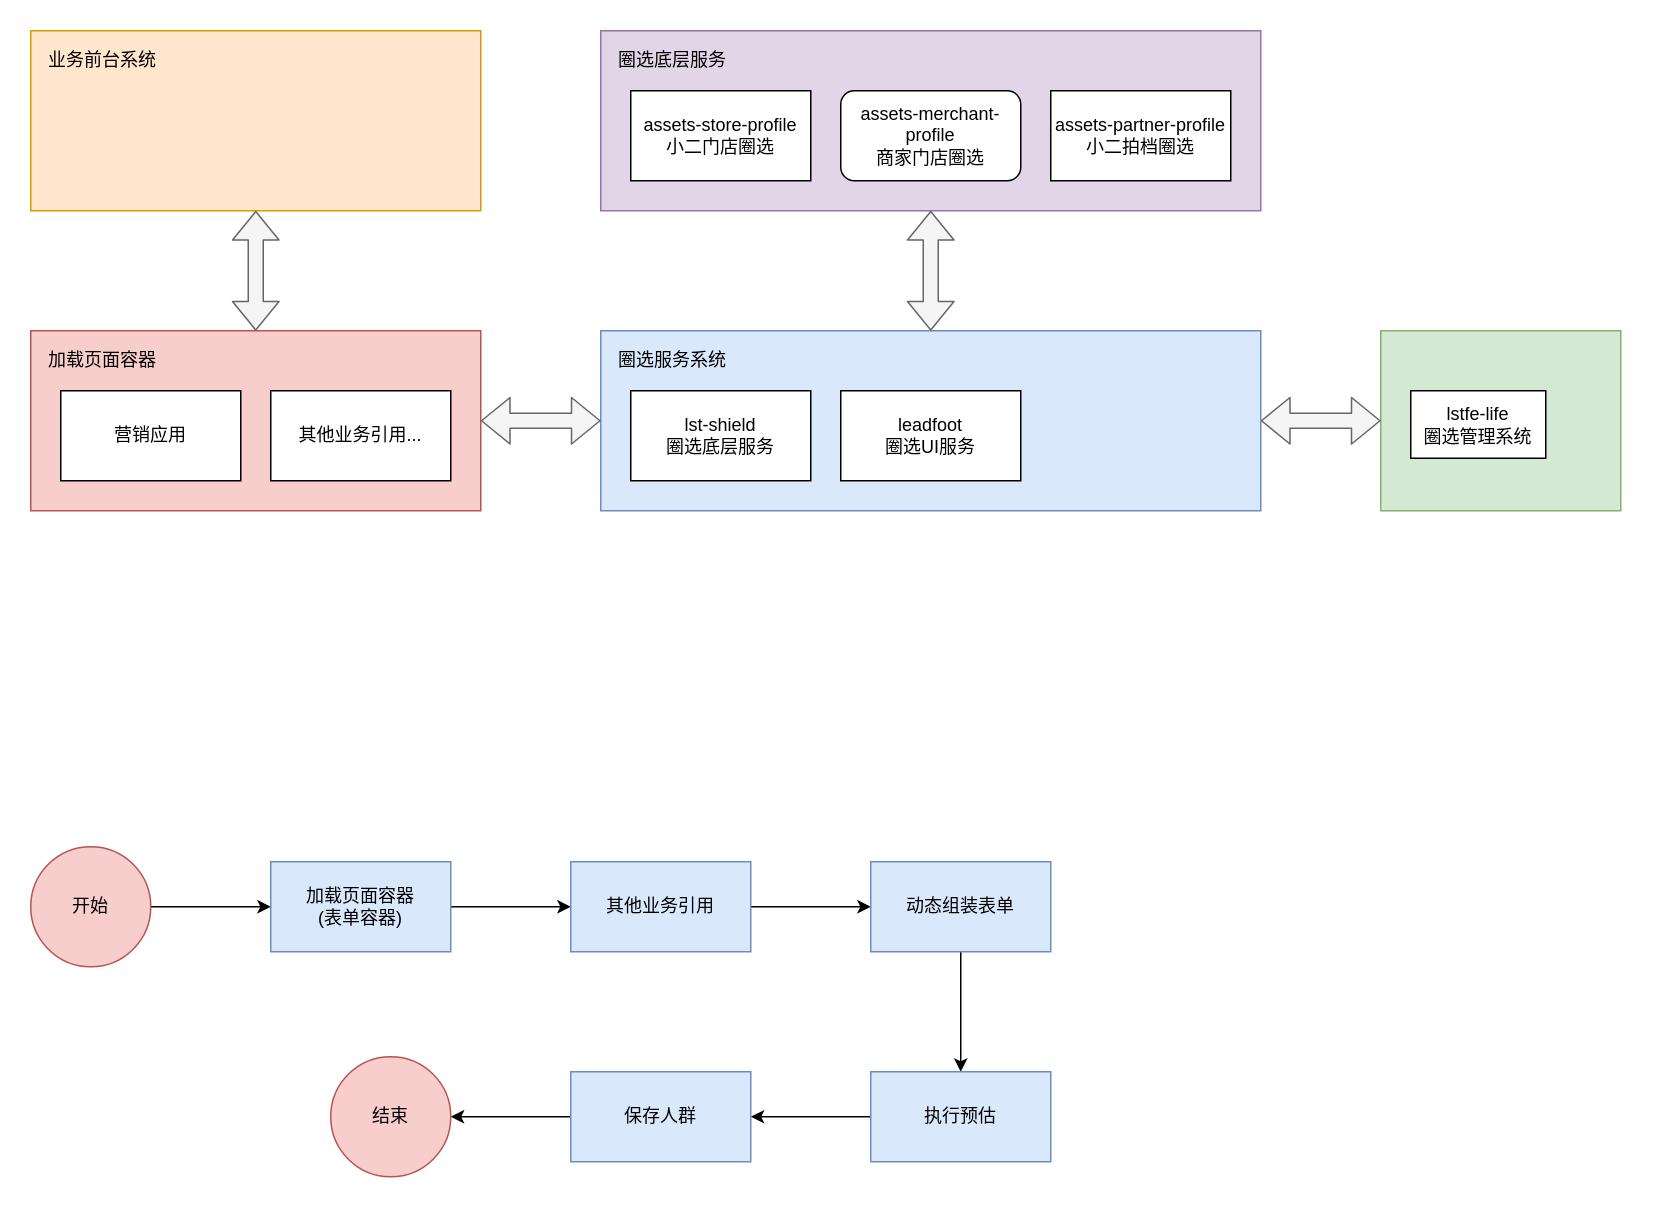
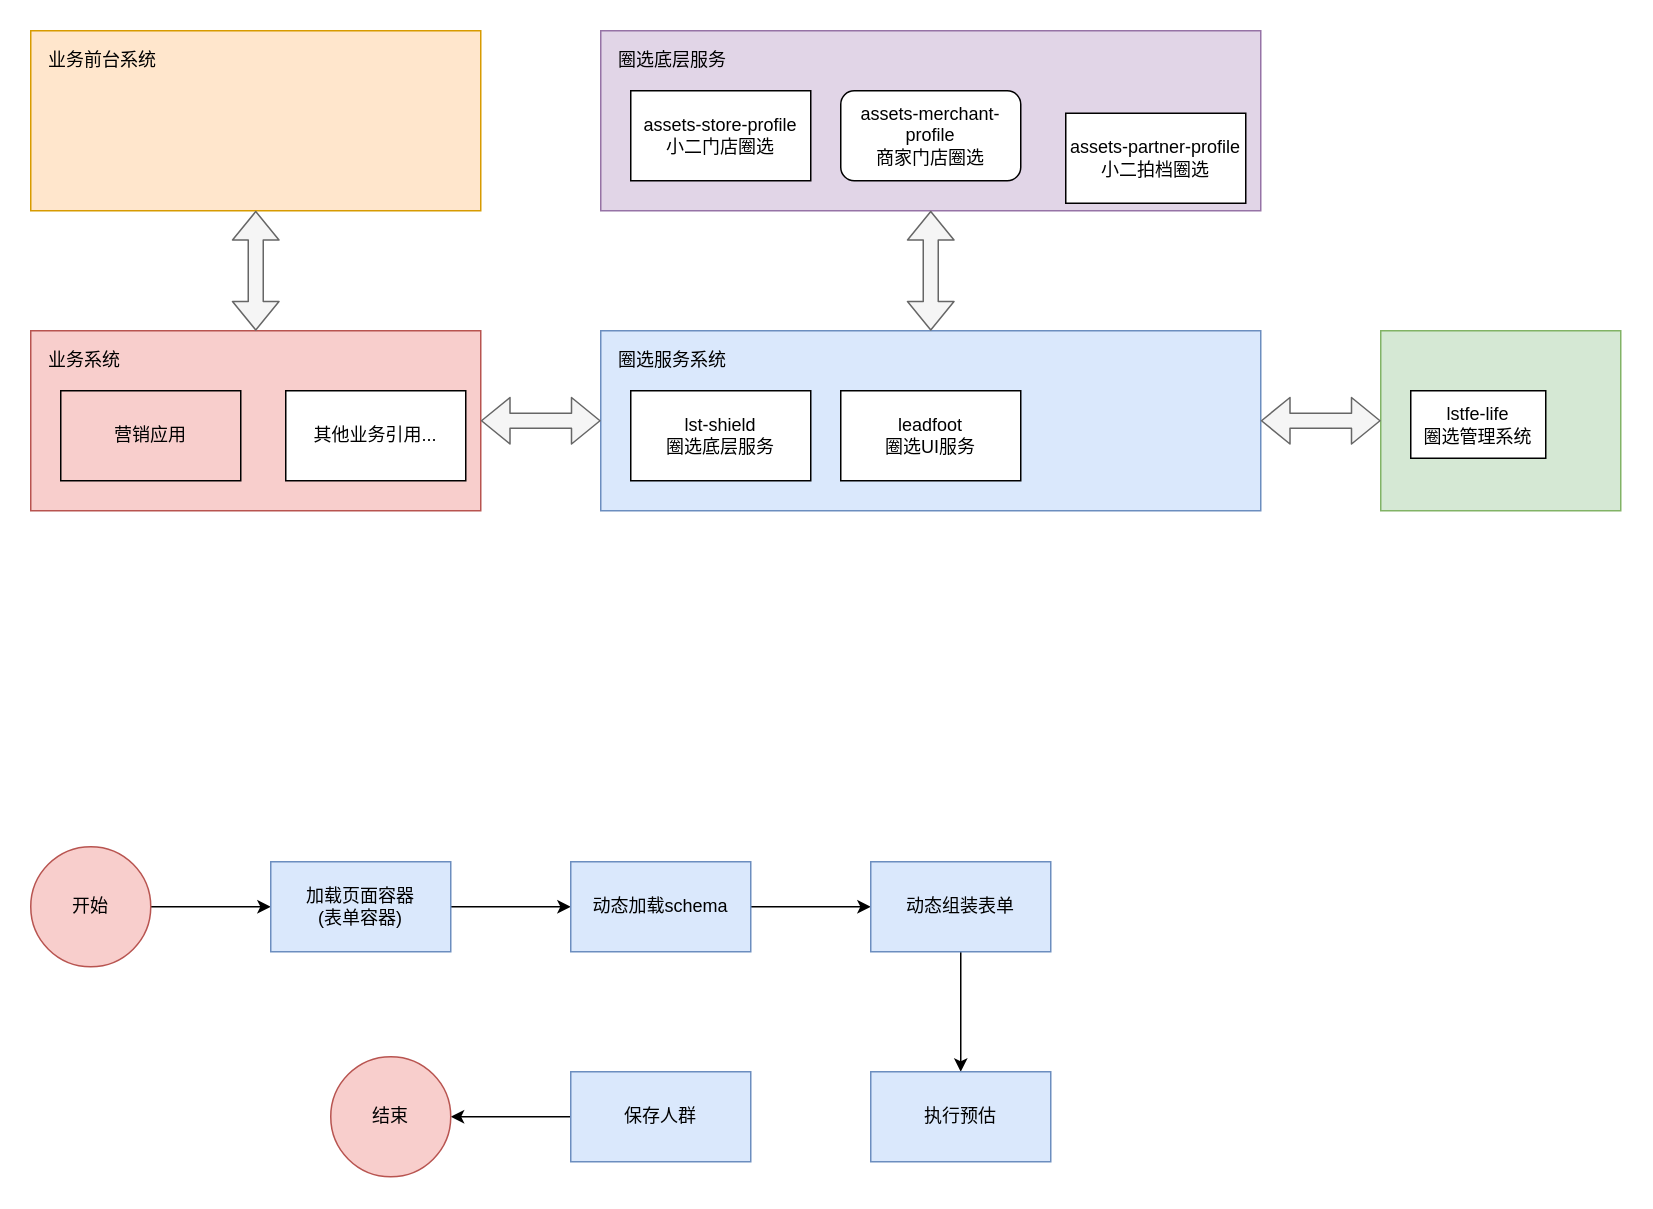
(1141, 136) -> (1156, 158)
(103, 361) -> (85, 361)
(151, 436) -> (151, 436)
(361, 436) -> (376, 436)
(661, 907) -> (661, 907)
(816, 1117) -> none
